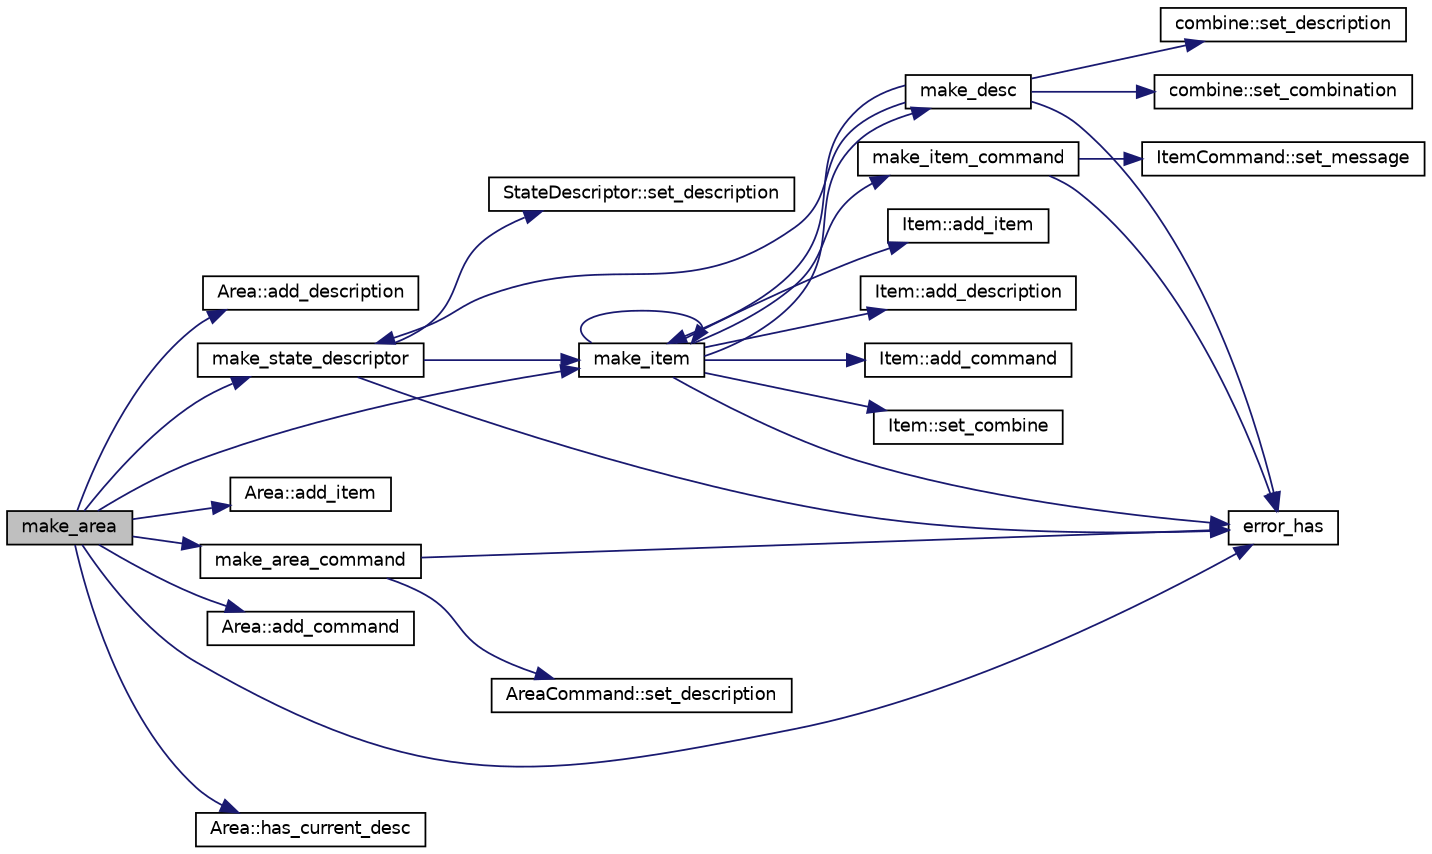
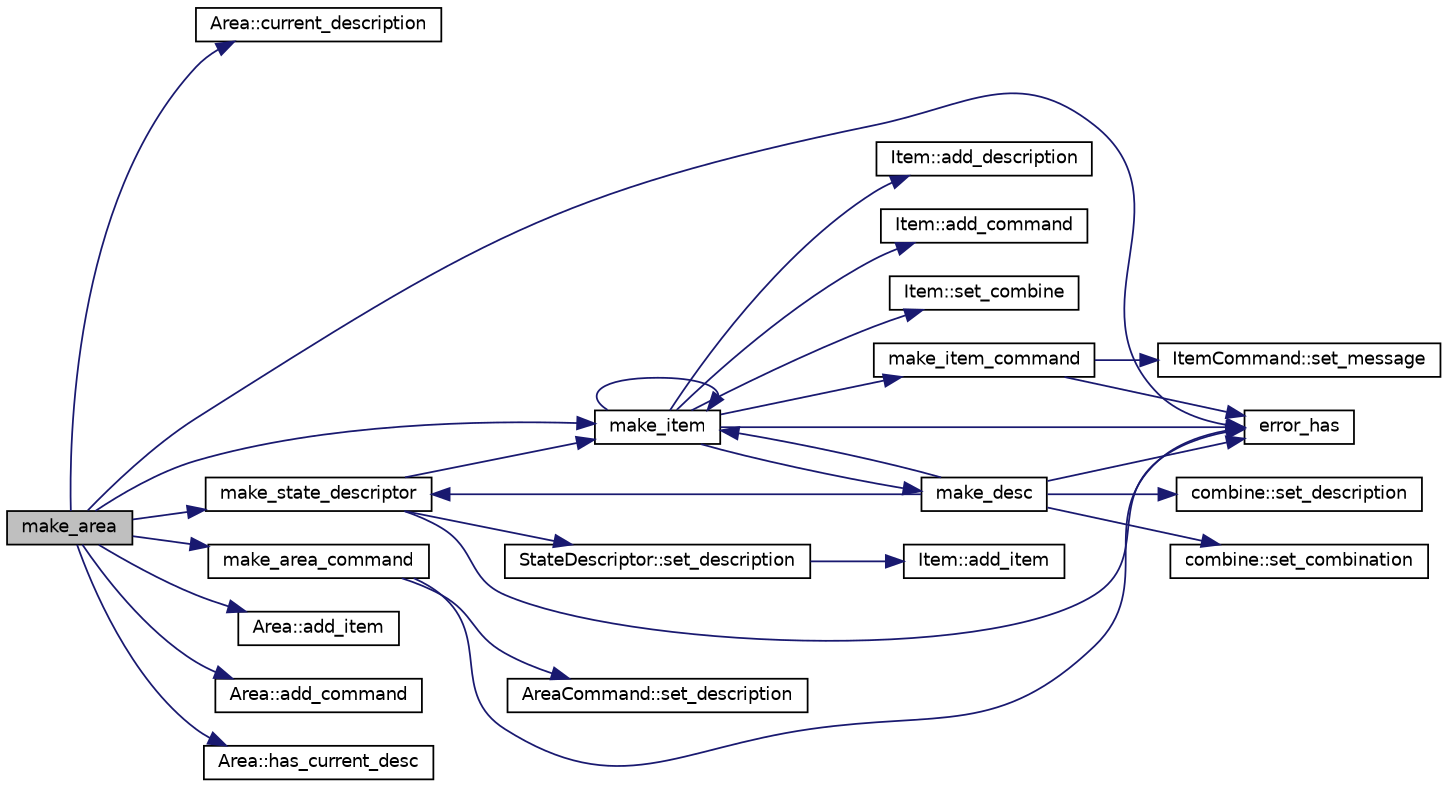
(830, 271) -> (848, 561)
(311, 293) -> (319, 25)
